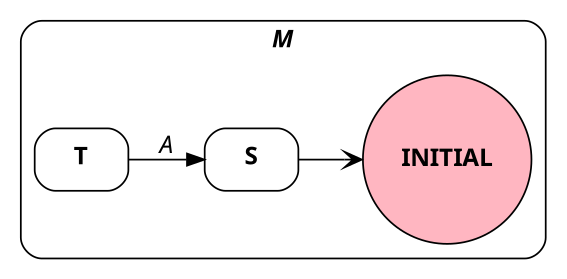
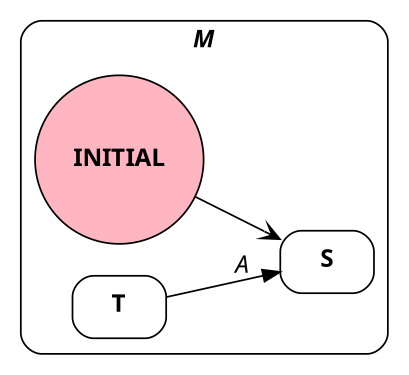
(322, 160) -> (230, 214)
